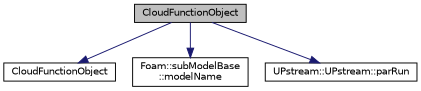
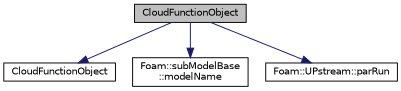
(341, 72) -> (332, 72)
